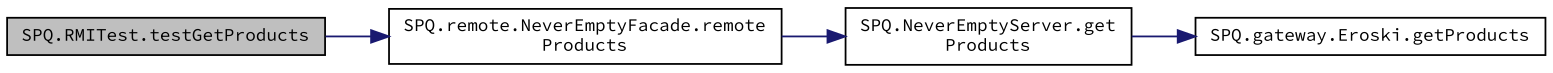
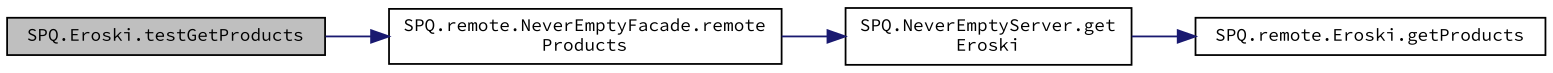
(166, 36) -> (166, 36)
(989, 36) -> (989, 36)
(1370, 36) -> (1370, 36)
